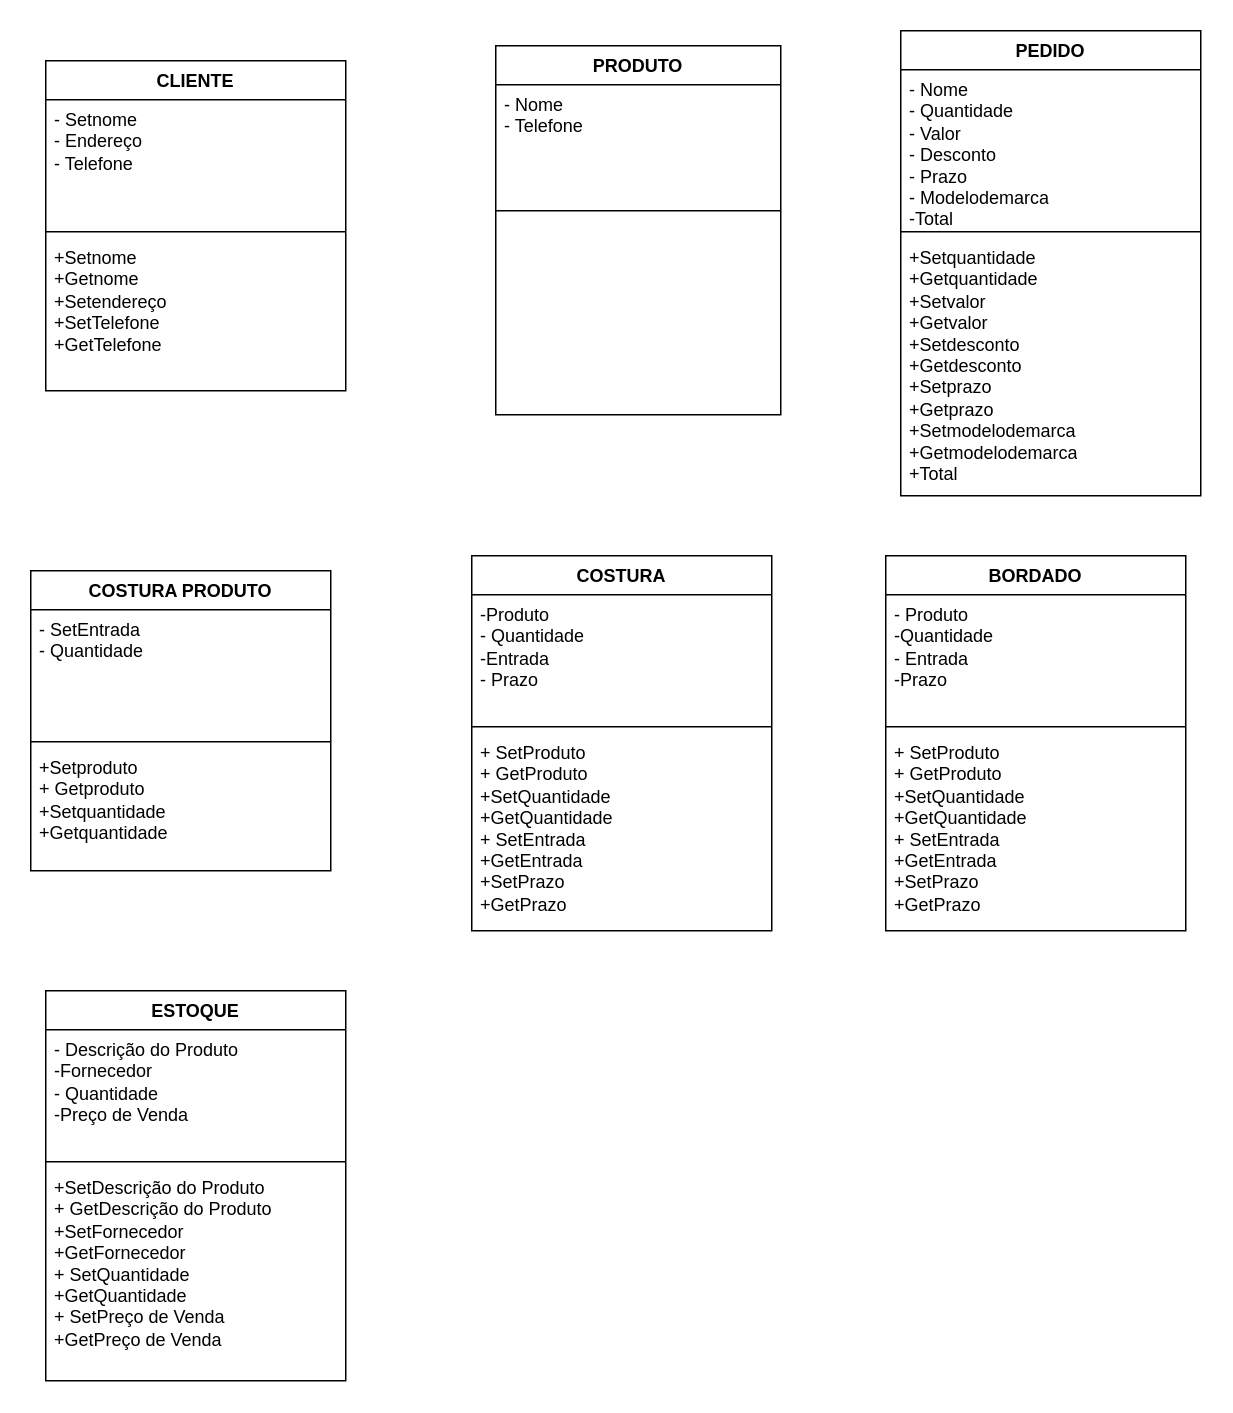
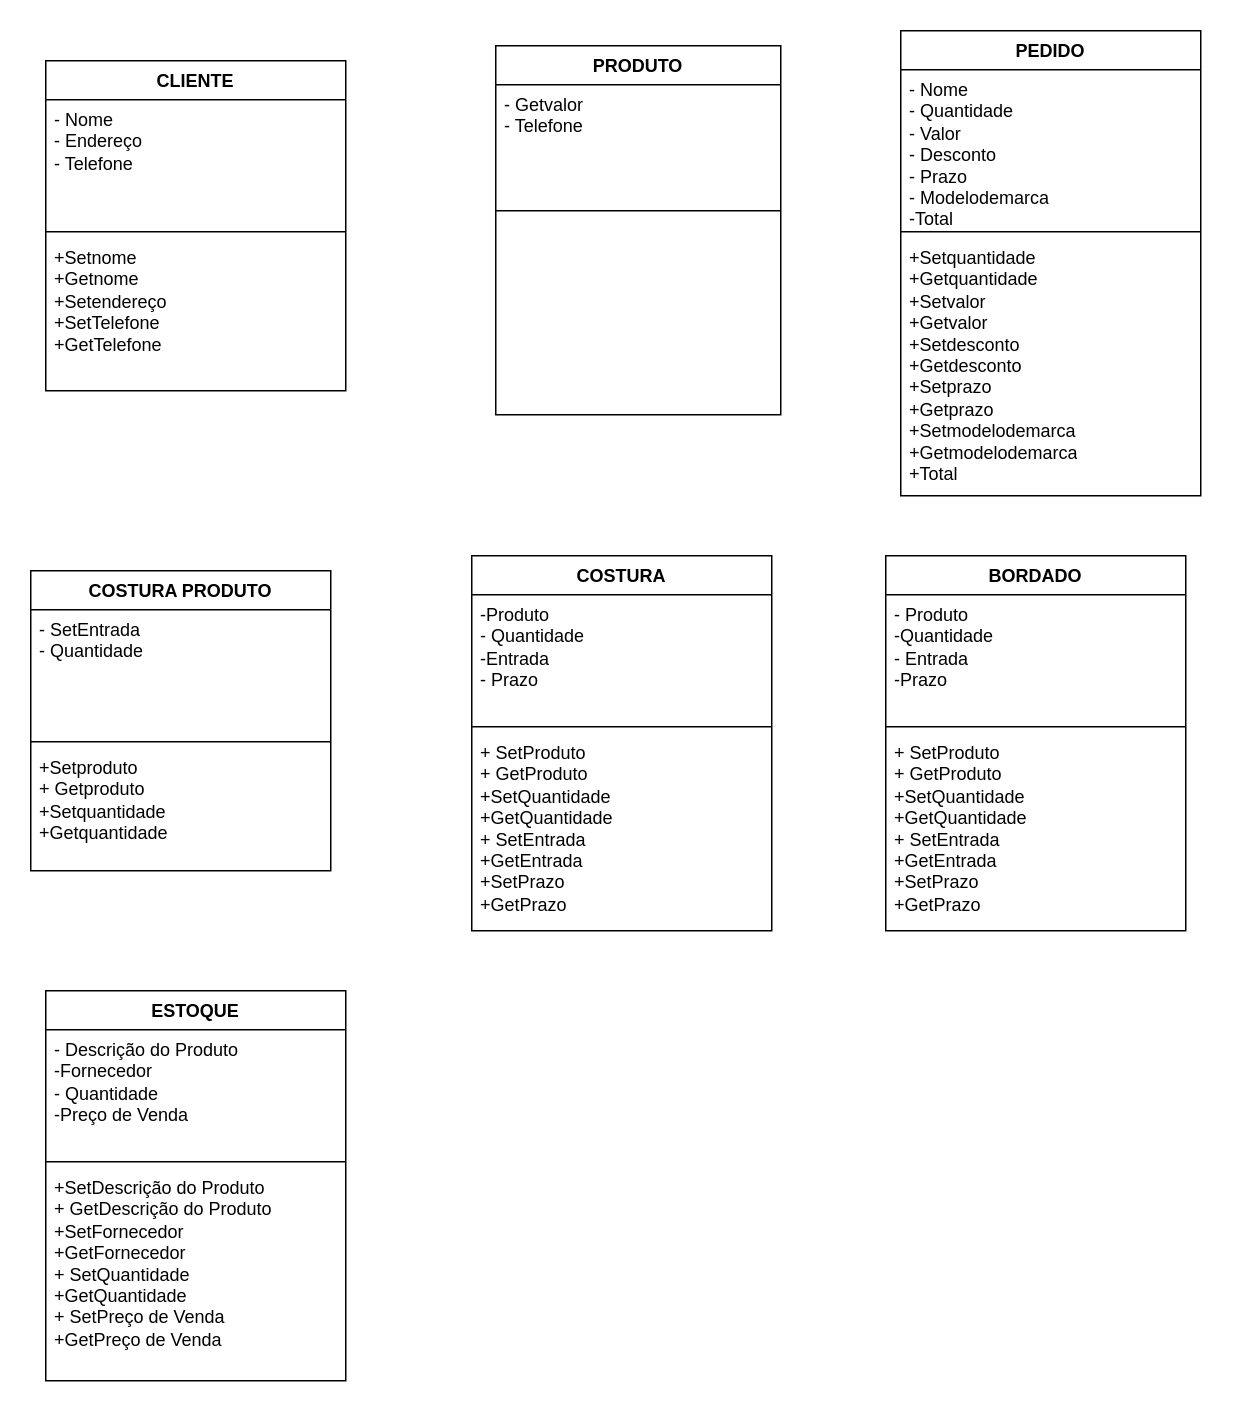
(550, 117) -> (550, 117)
(103, 143) -> (103, 143)
